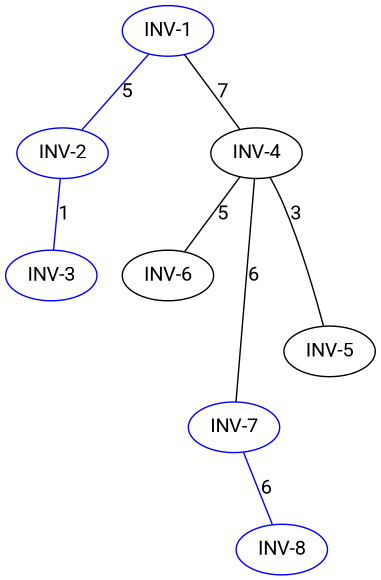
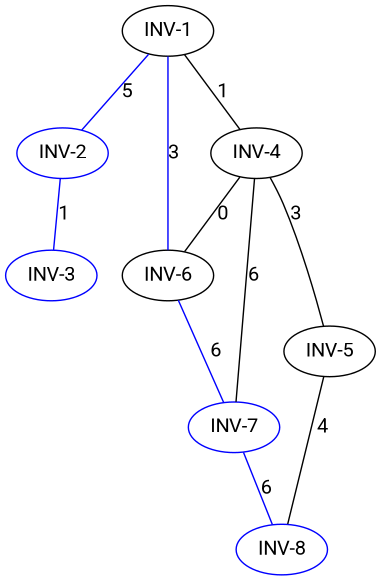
(168, 31) -> (168, 31)
(223, 92) -> (223, 92)
none -> (168, 153)
(223, 214) -> (223, 214)
none -> (201, 351)
none -> (306, 450)
